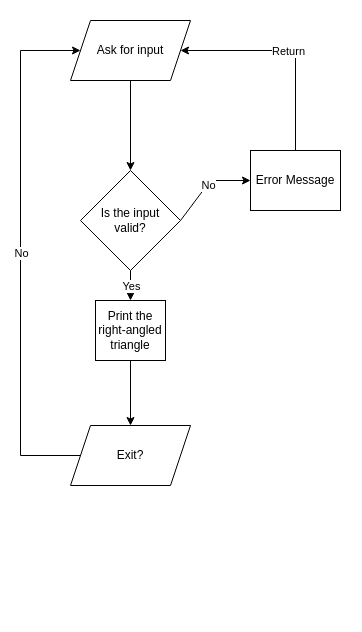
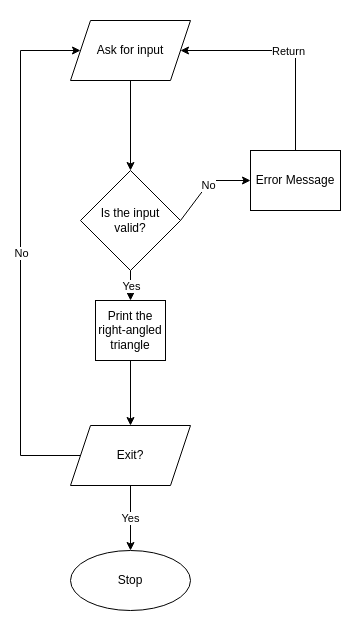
none -> (131, 515)
none -> (131, 581)
